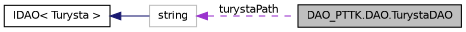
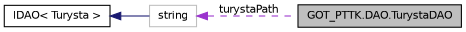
(380, 16) -> (380, 16)
